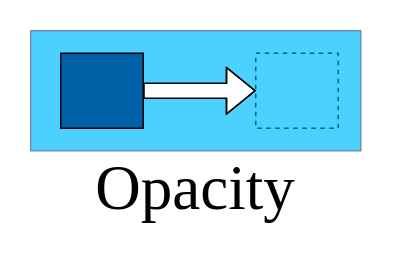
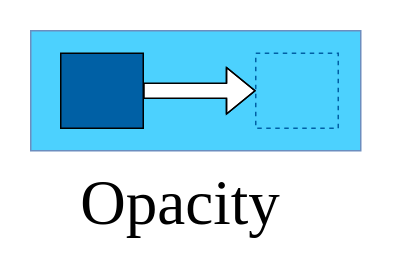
(196, 188) -> (181, 203)
